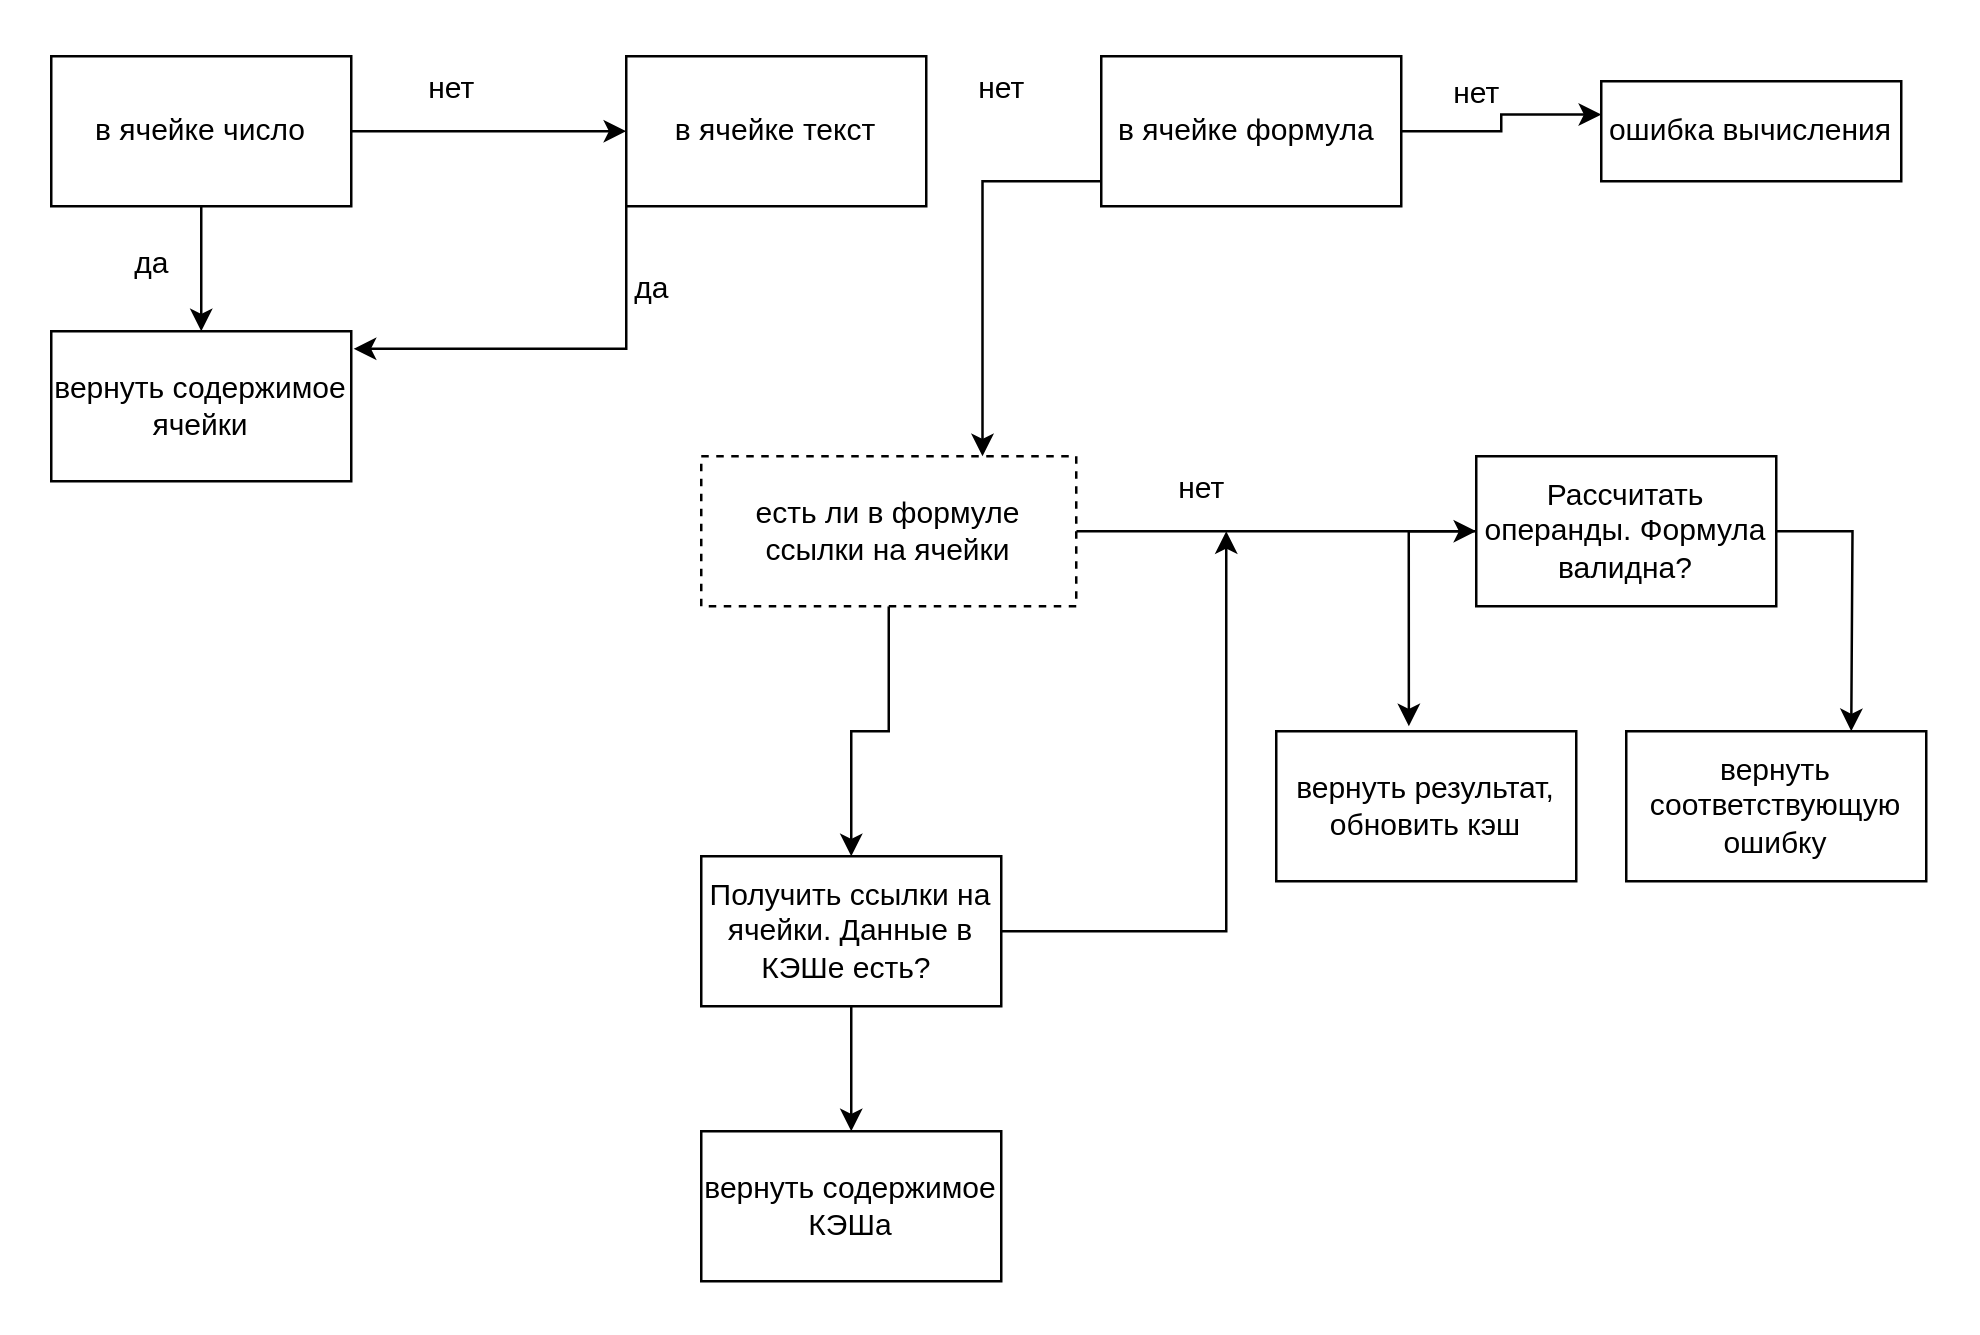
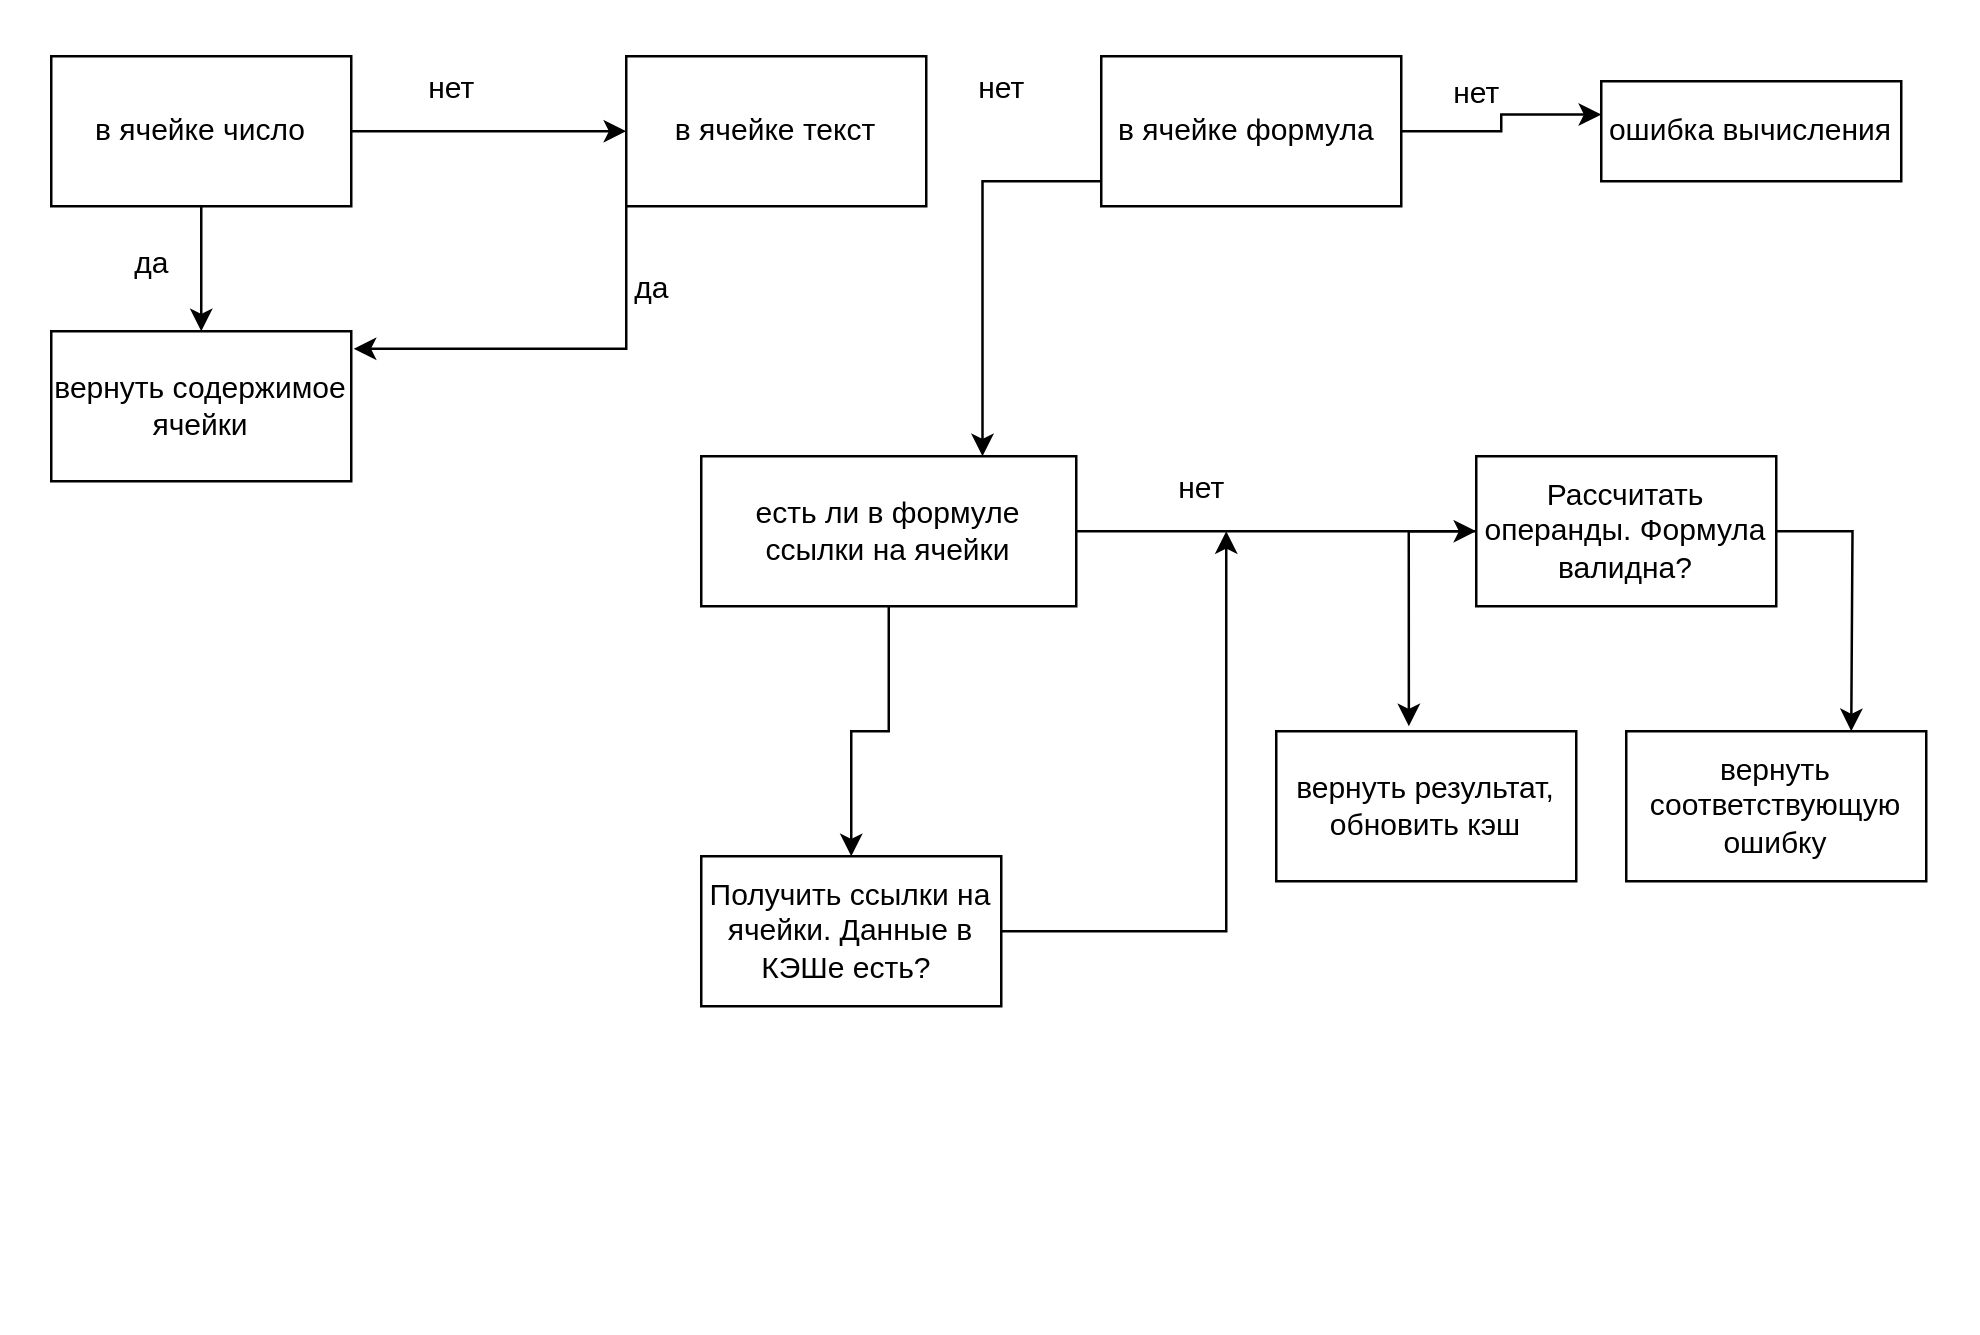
(889, 531) -> (889, 531)
(851, 1060) -> none
(851, 1206) -> none
